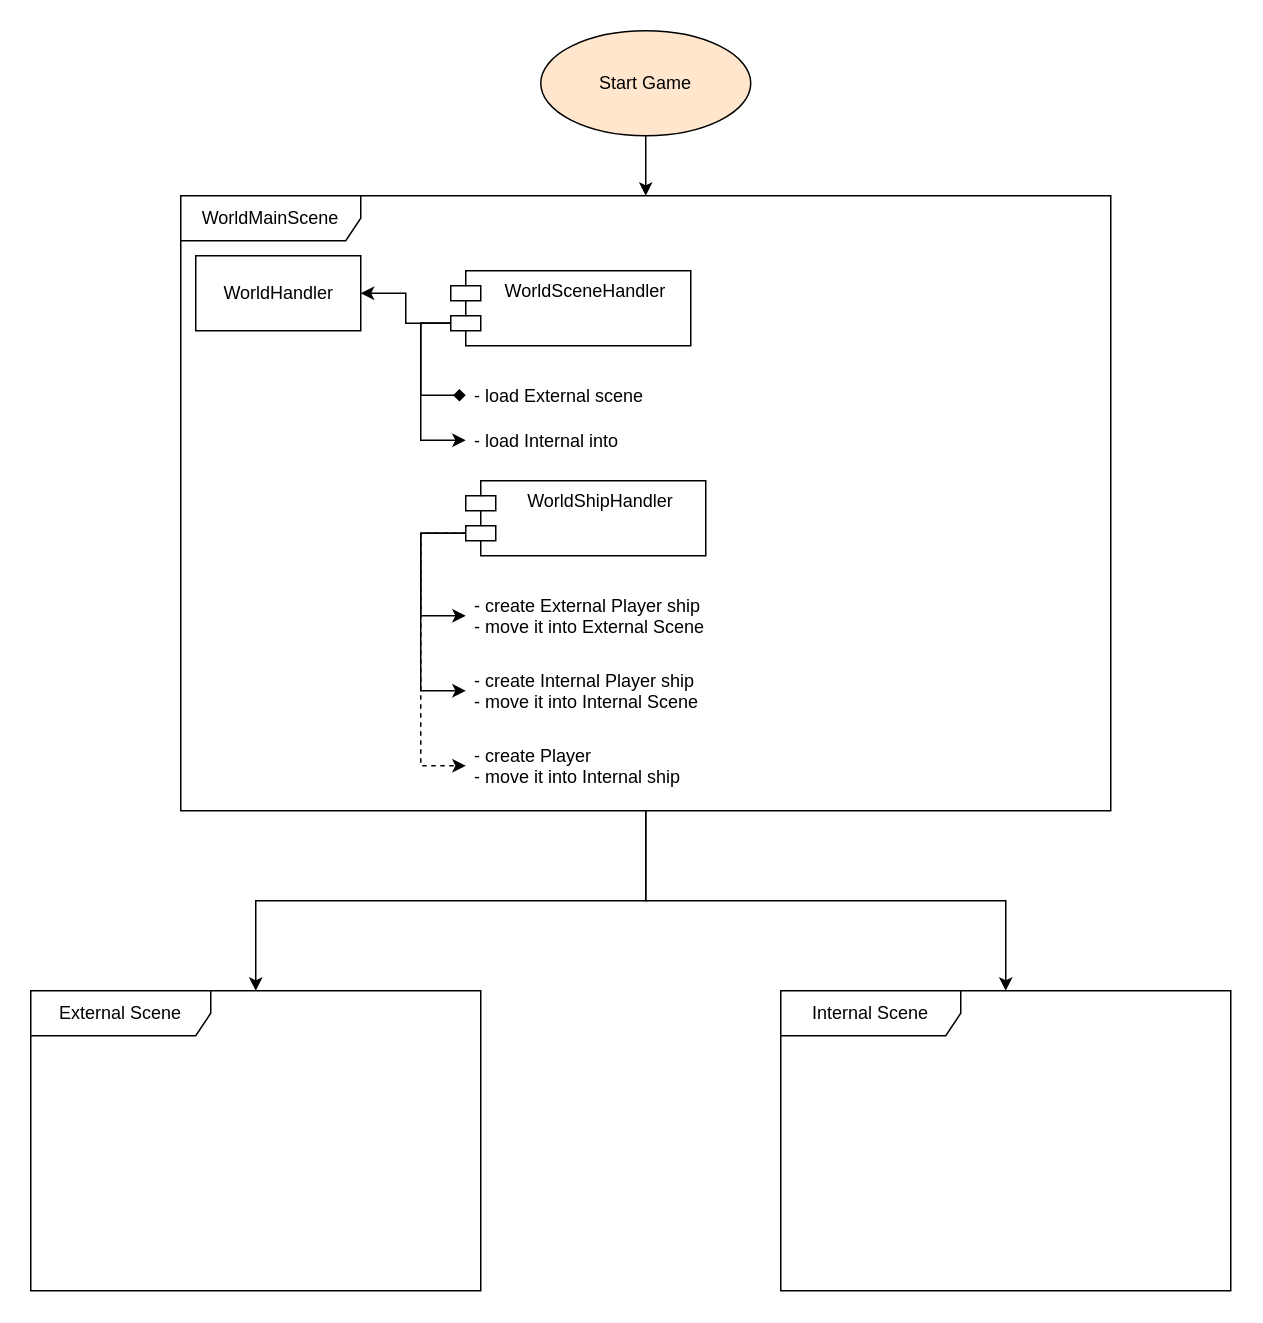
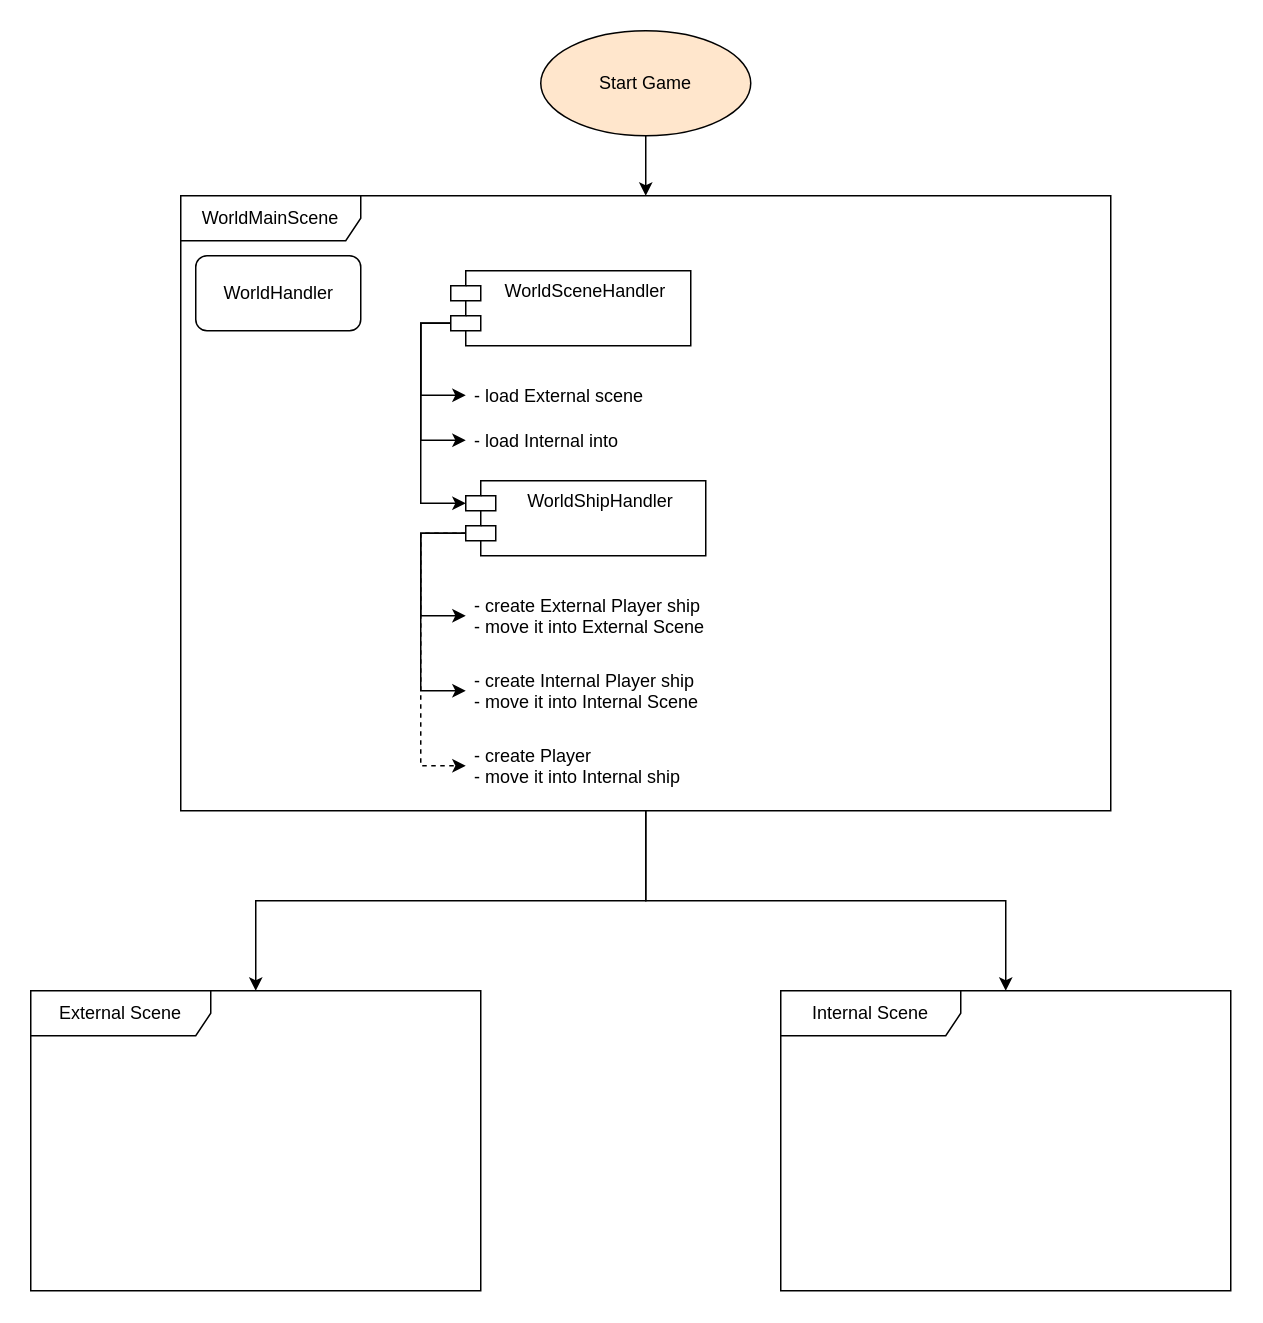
(278, 293) -> (278, 293)
(406, 297) -> (421, 490)
(453, 395) -> (454, 395)
